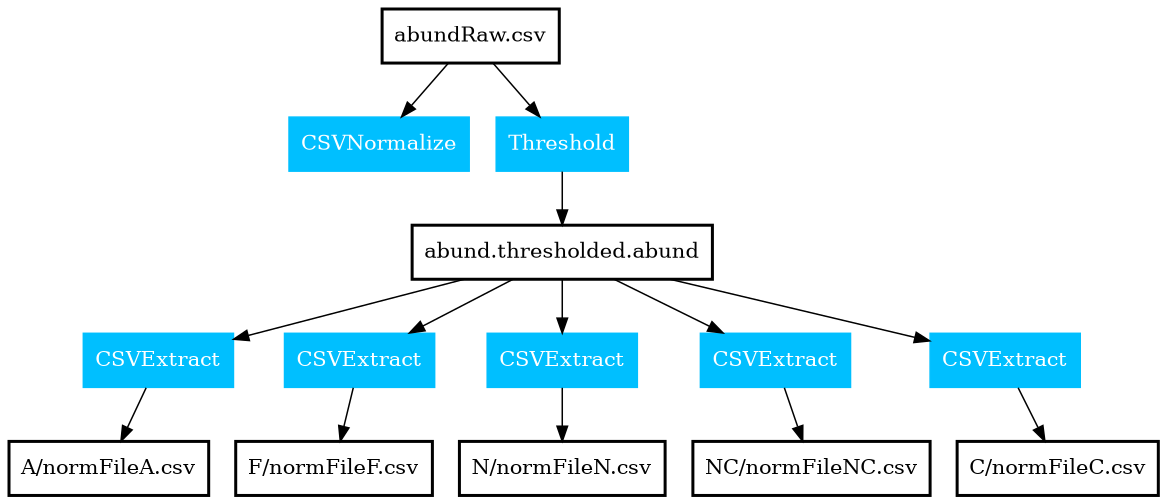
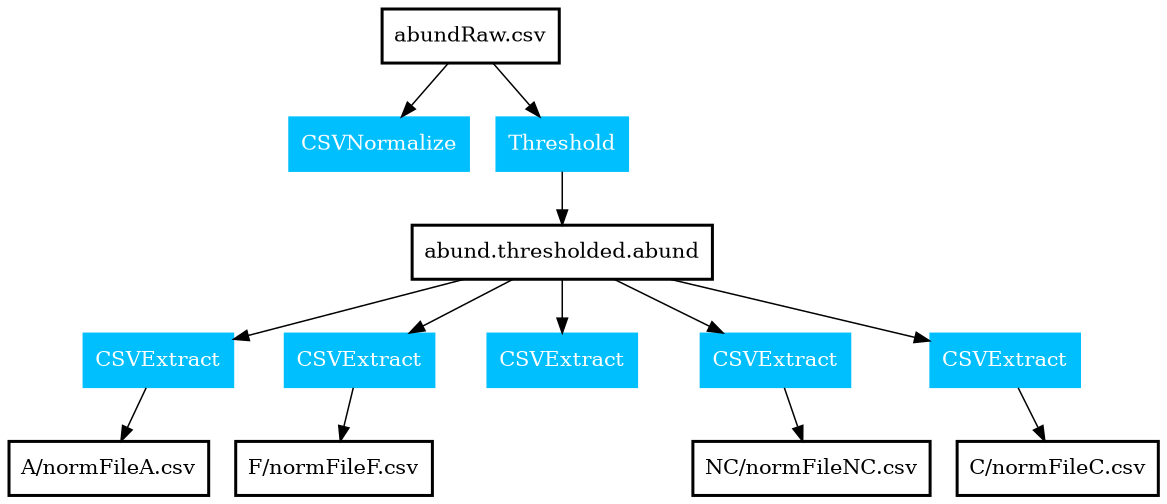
(562, 468) -> none
